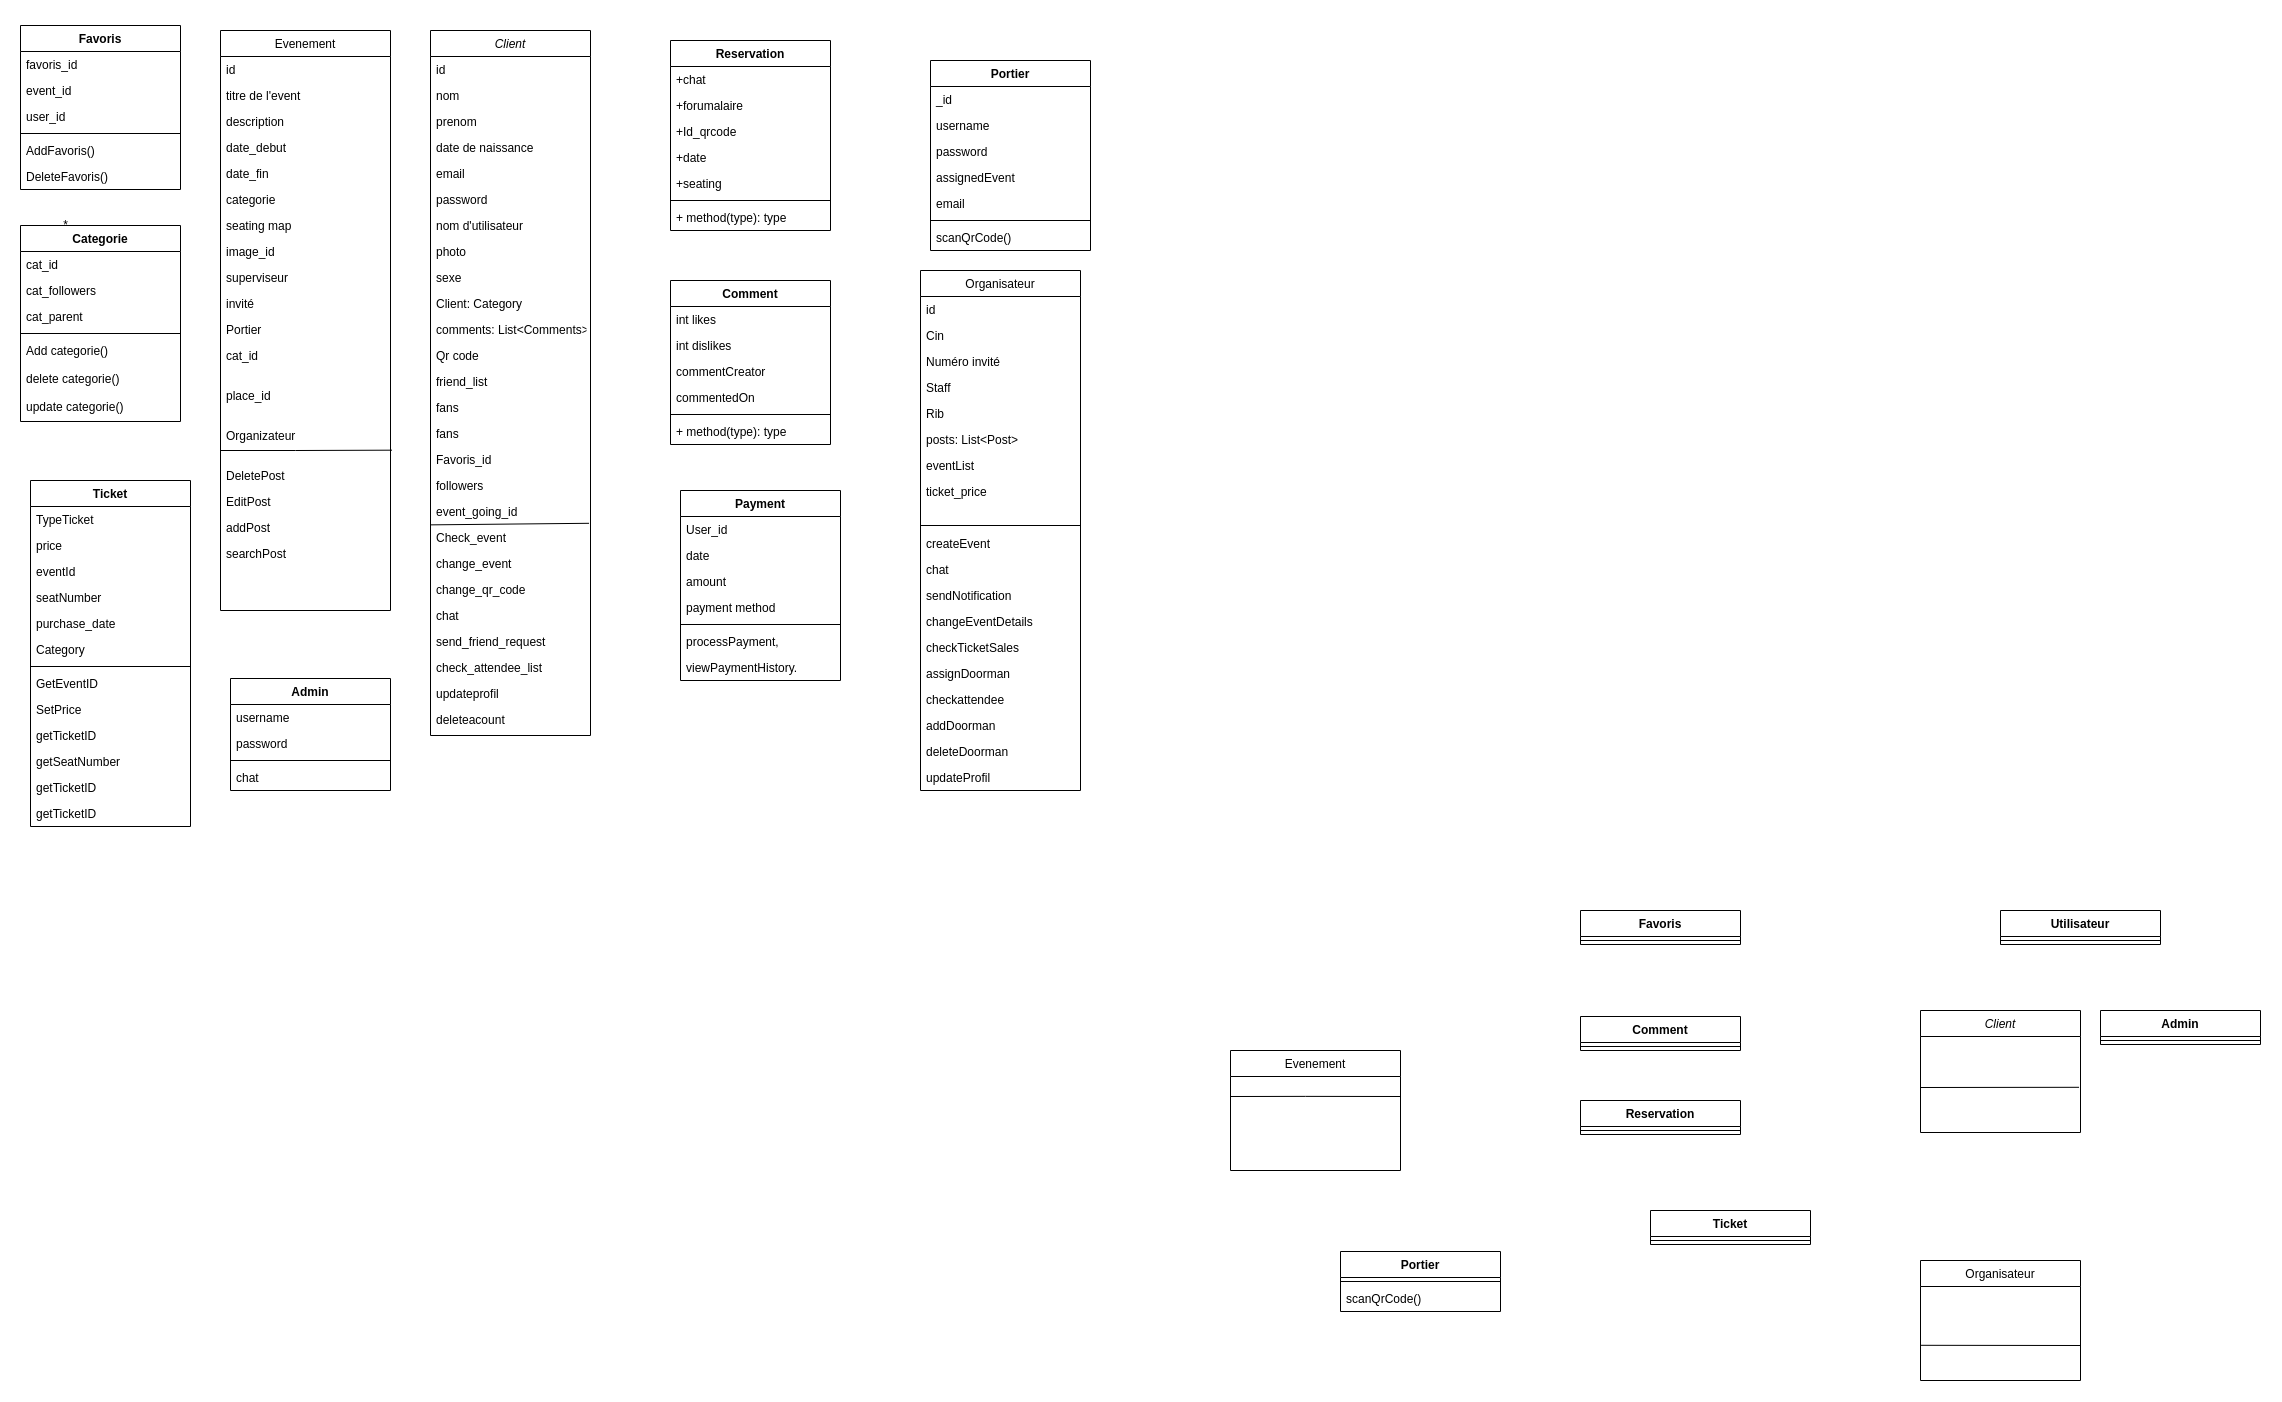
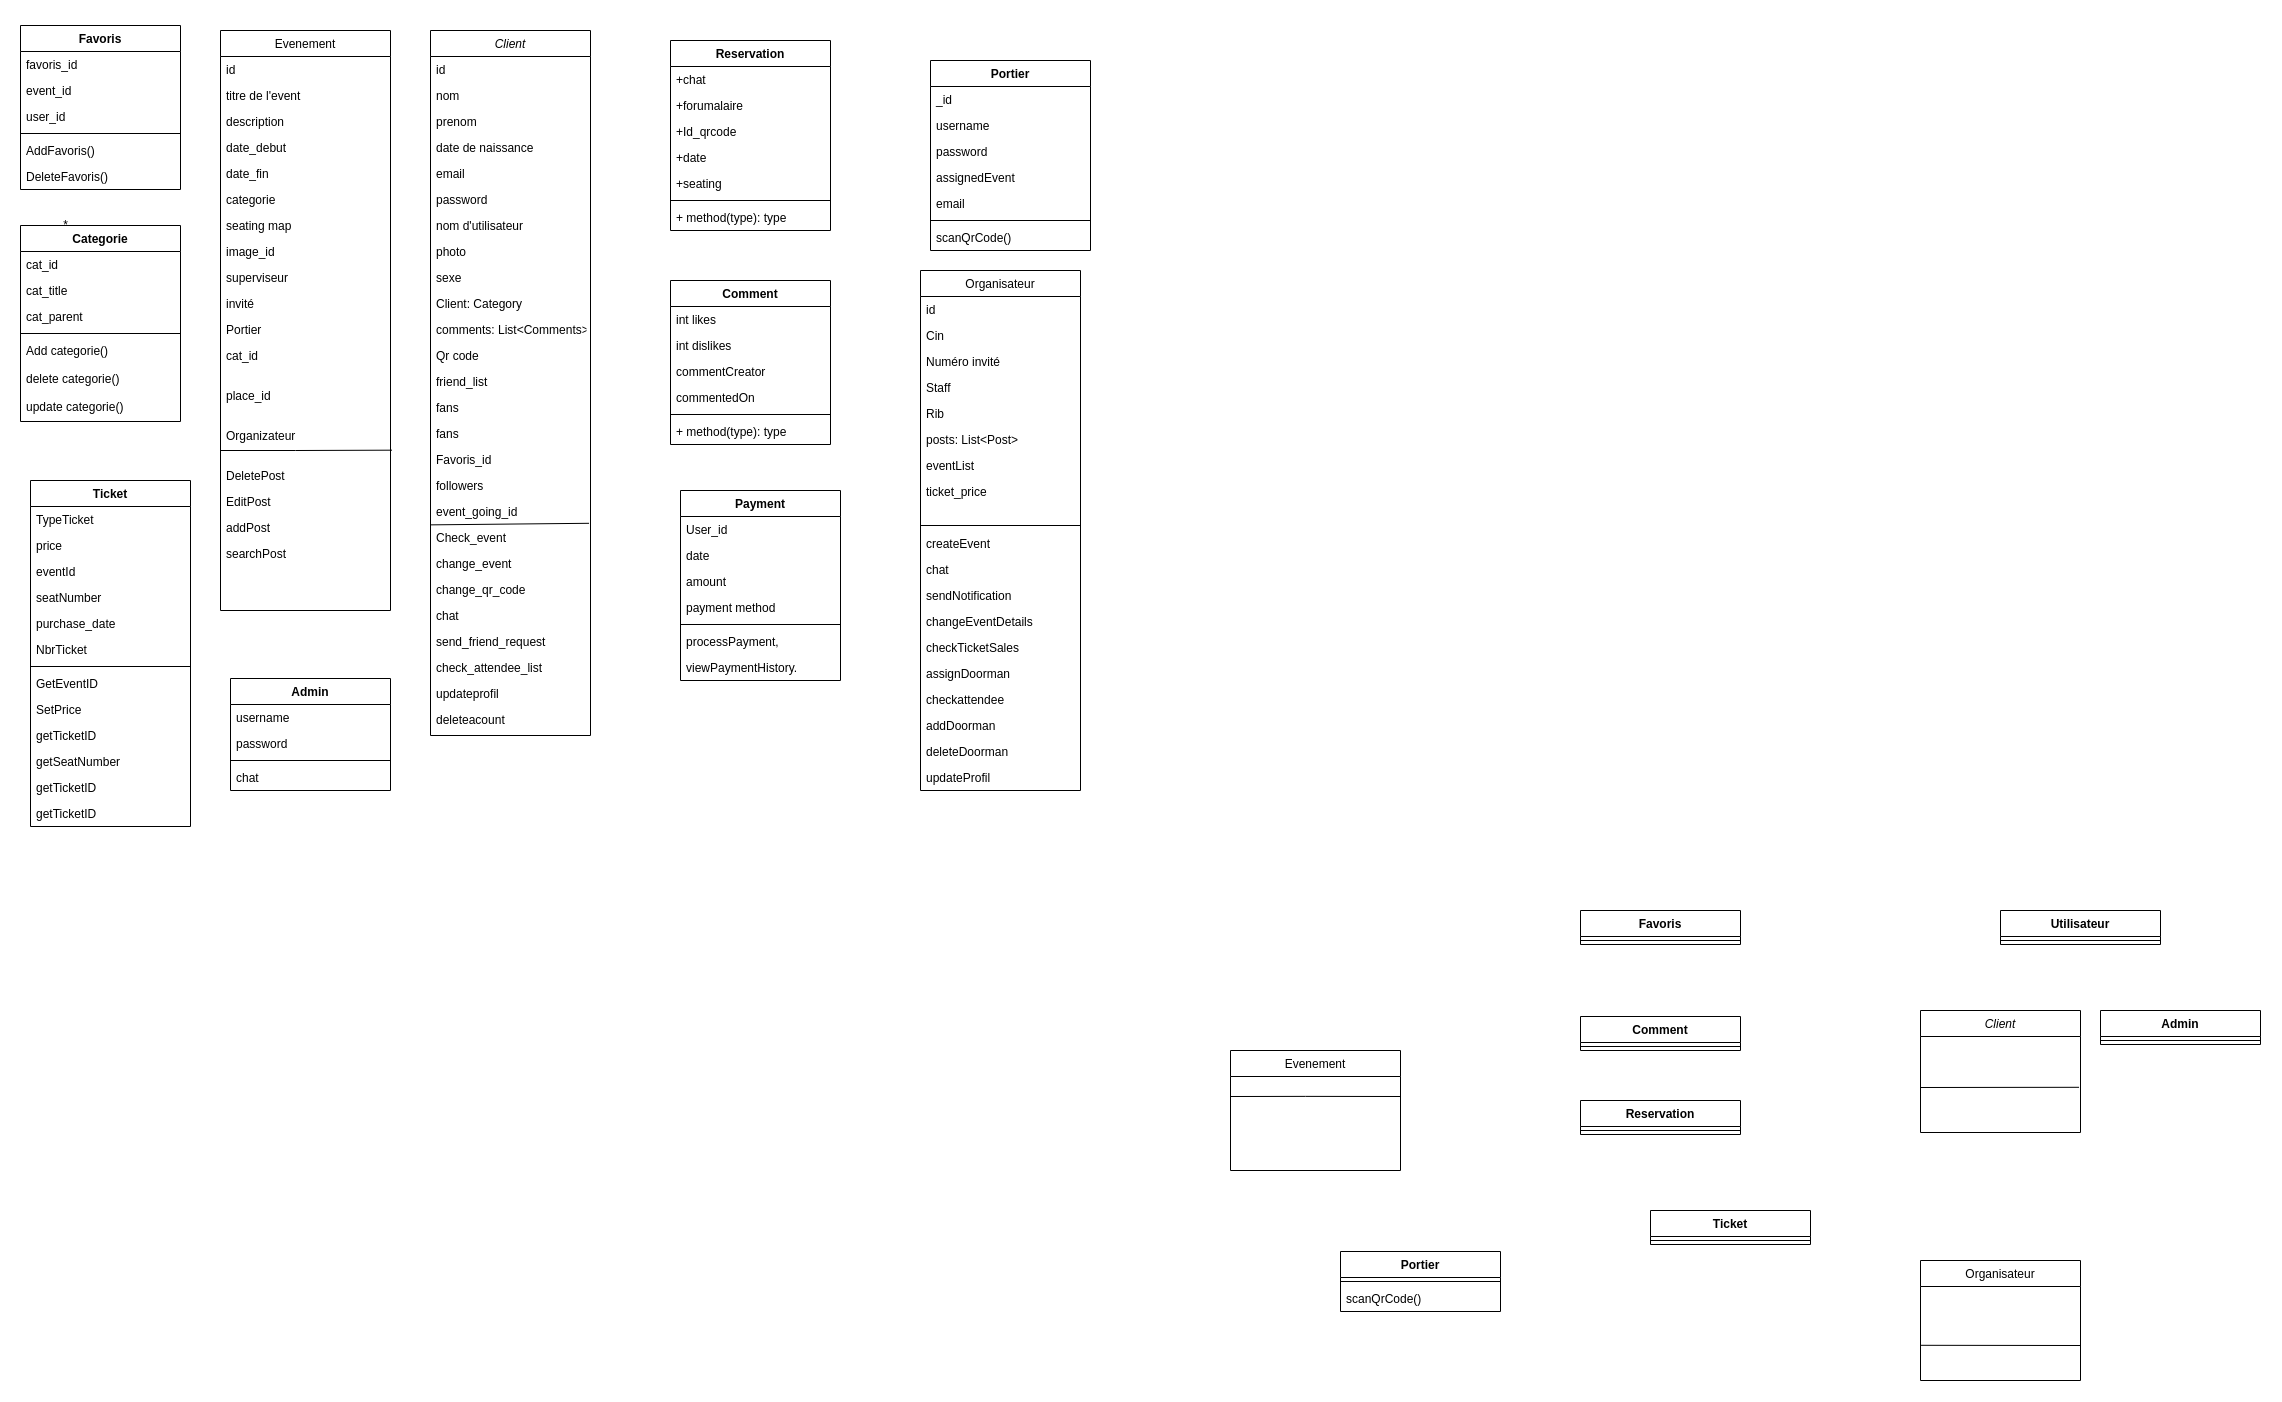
(67, 291) -> (53, 291)
(63, 650) -> (65, 650)
